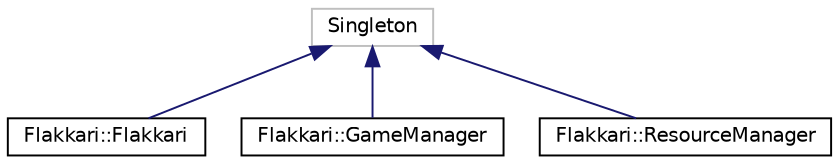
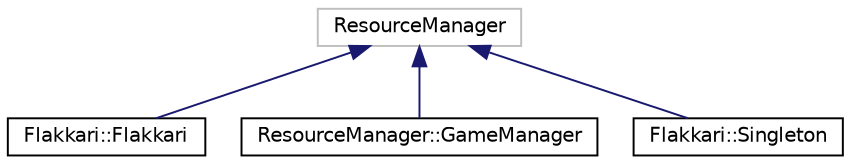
(373, 27) -> (419, 27)
(373, 137) -> (419, 137)
(685, 137) -> (738, 137)
